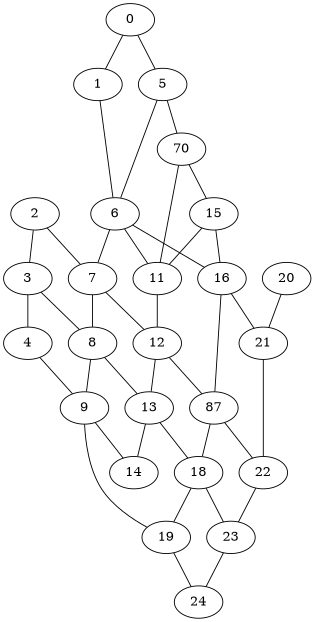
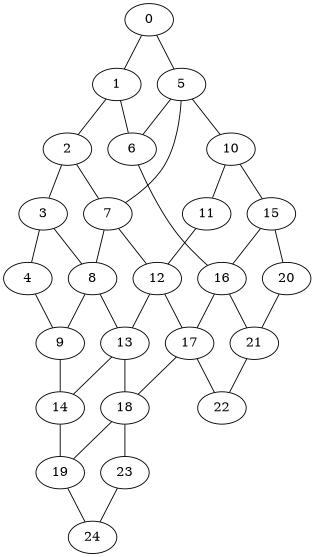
none -> (92, 117)
(182, 149) -> (231, 149)
(104, 246) -> (167, 160)
(136, 246) -> none
(186, 246) -> (279, 246)
(214, 408) -> (190, 343)
(100, 486) -> (60, 440)
(247, 505) -> none
